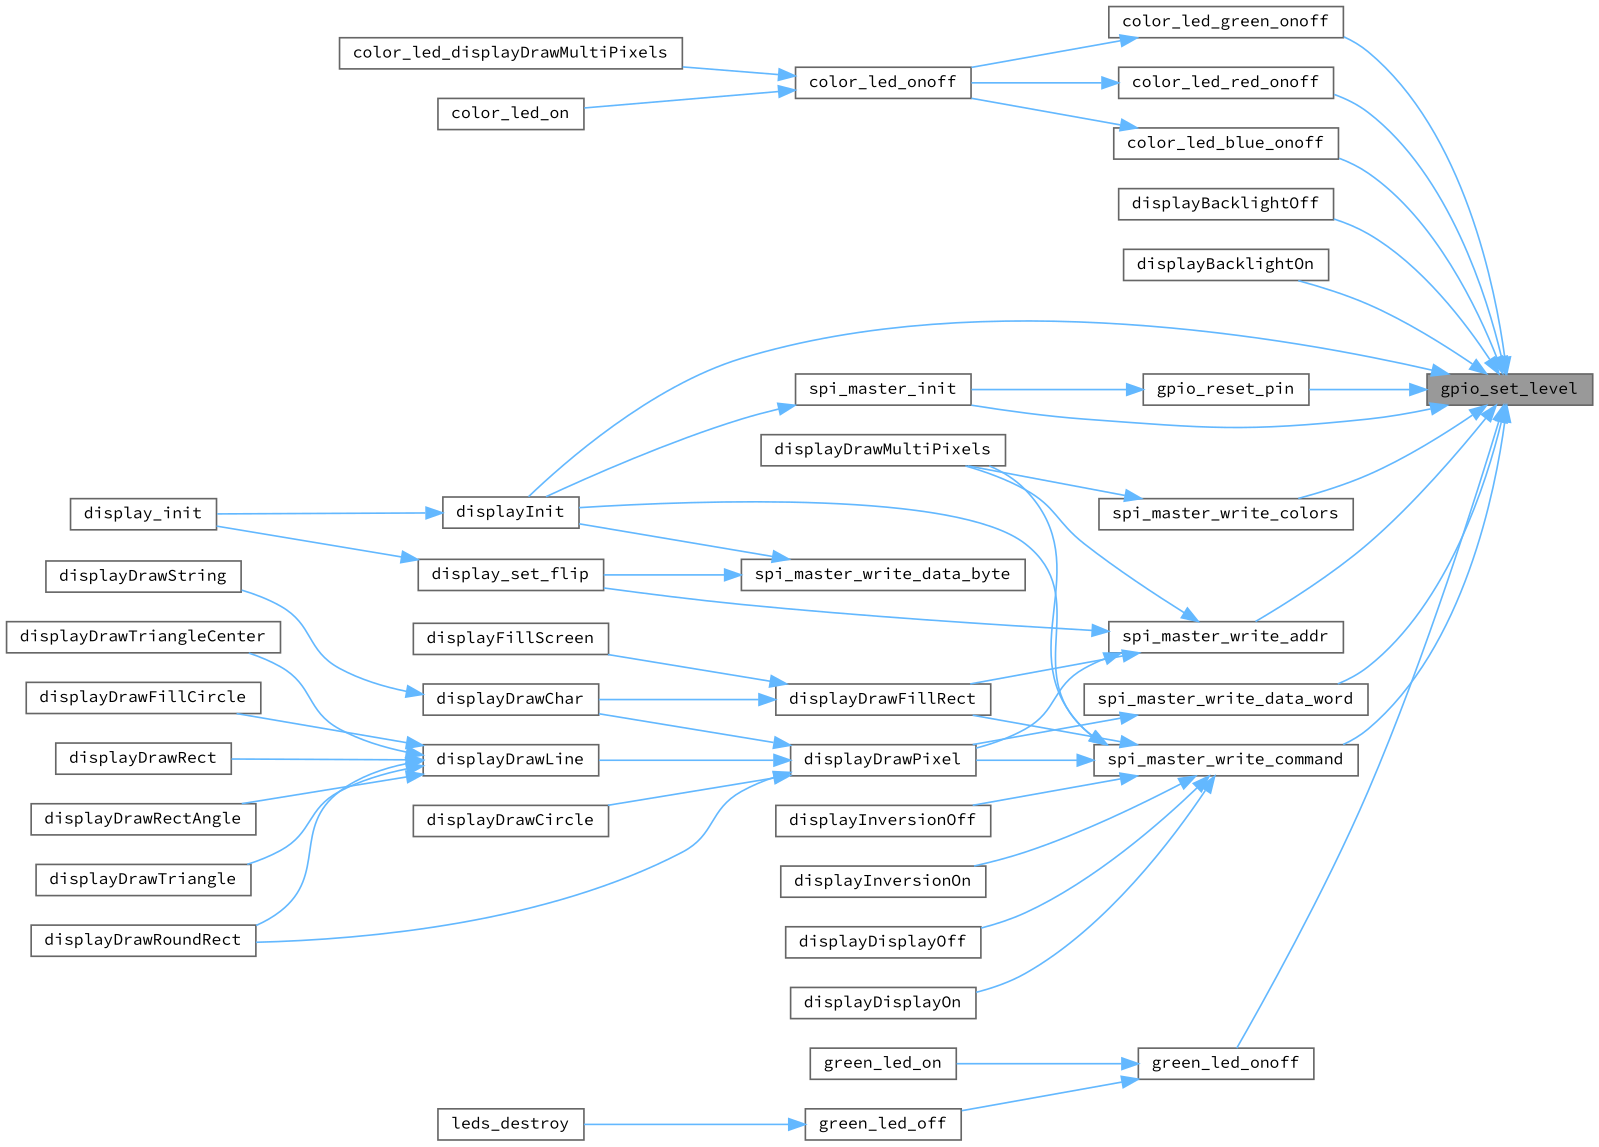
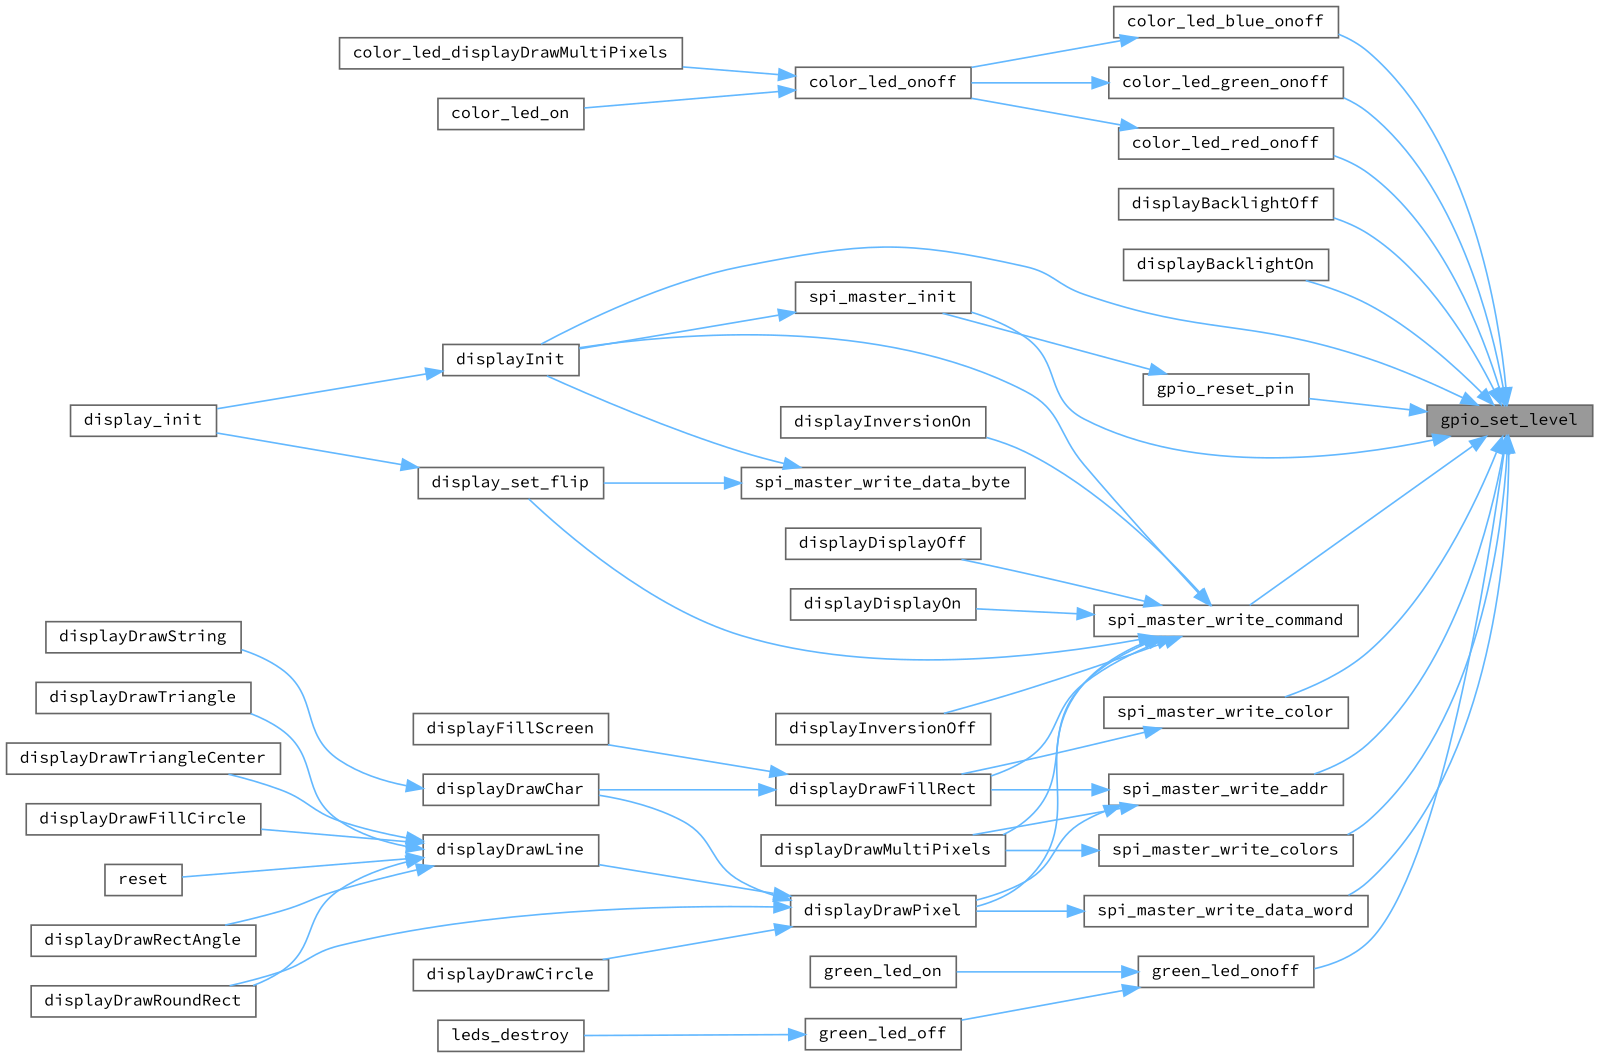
(848, 614) -> (813, 651)
none -> (1226, 713)
(144, 759) -> (144, 880)
